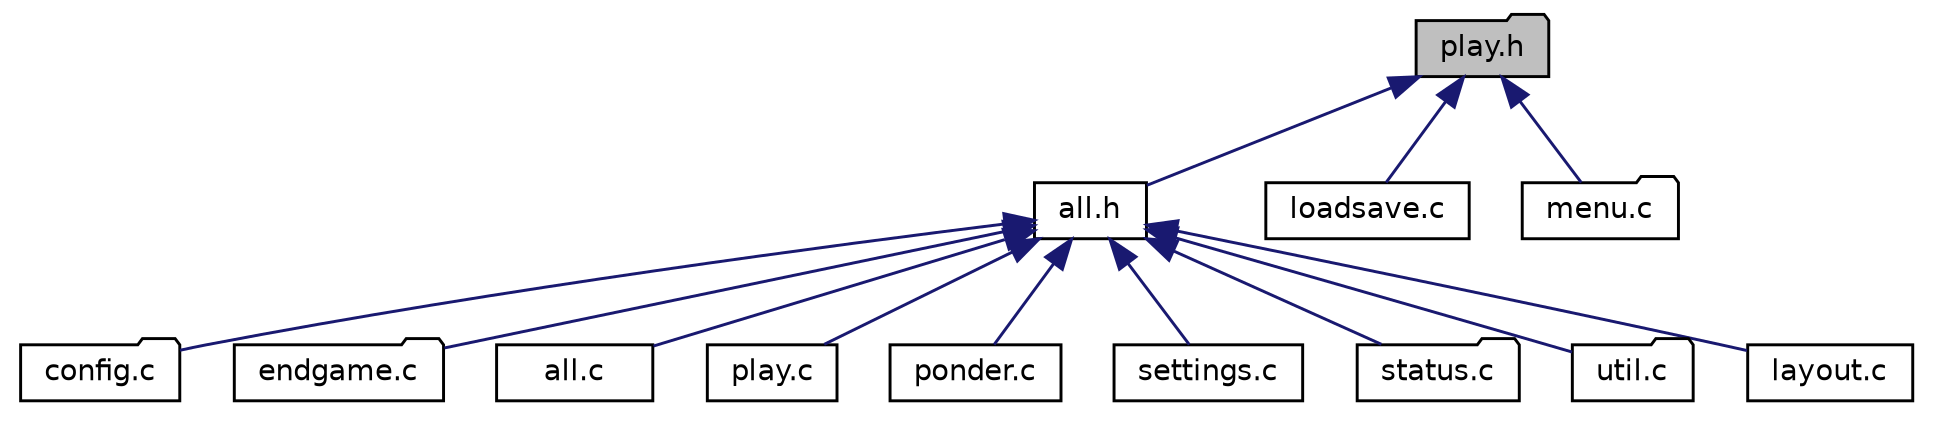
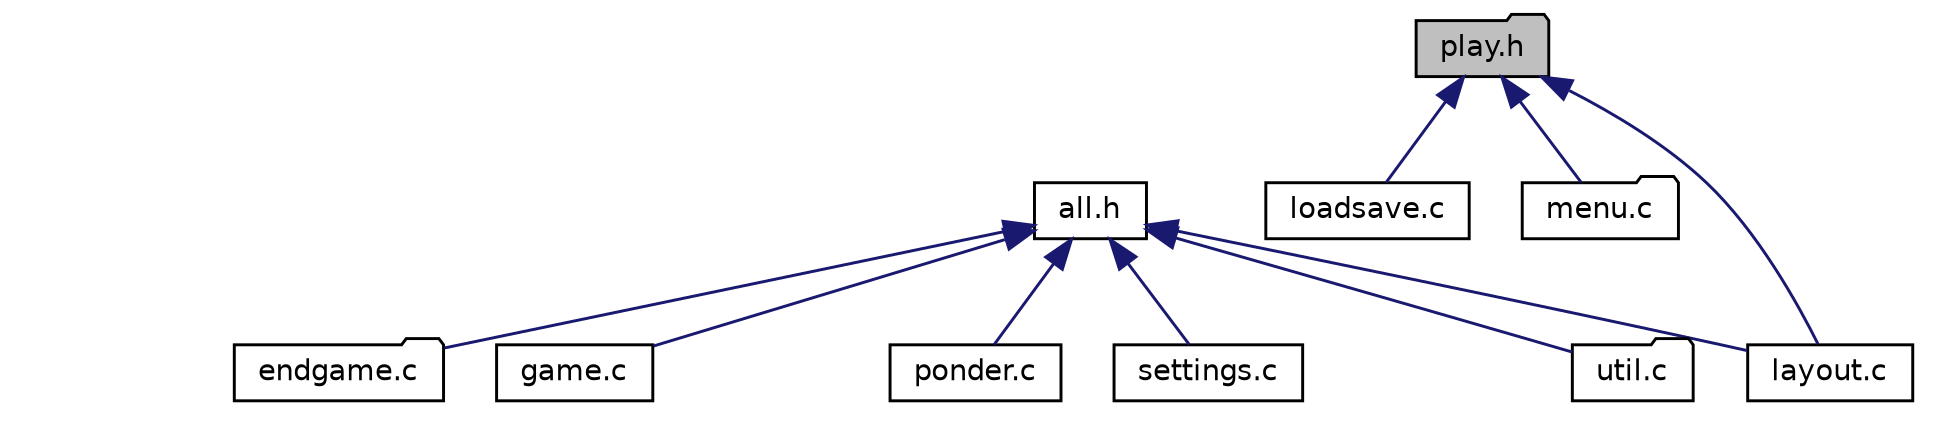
(1269, 137) -> (1717, 194)
(100, 373) -> none
(575, 373) -> (575, 373)
(772, 373) -> none
(1438, 373) -> none
